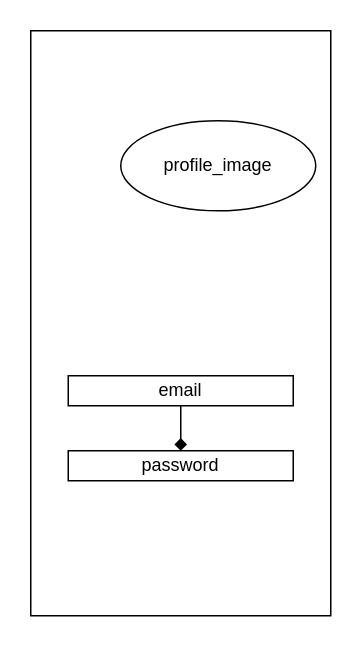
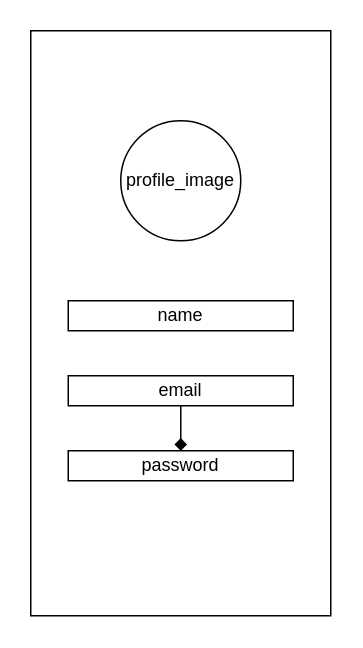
(218, 166) -> (181, 181)
none -> (181, 316)
